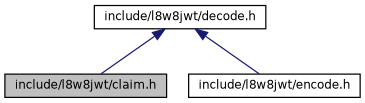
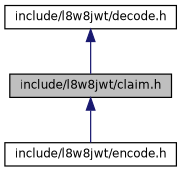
(232, 55) -> (91, 126)
